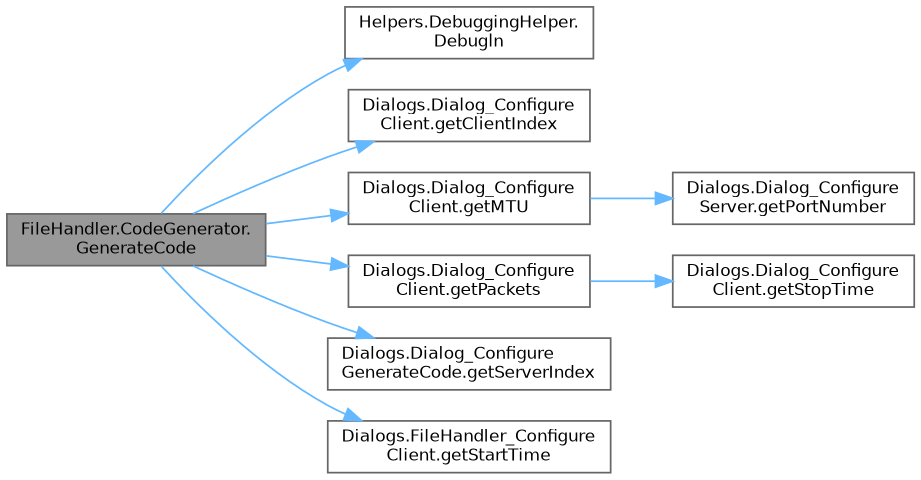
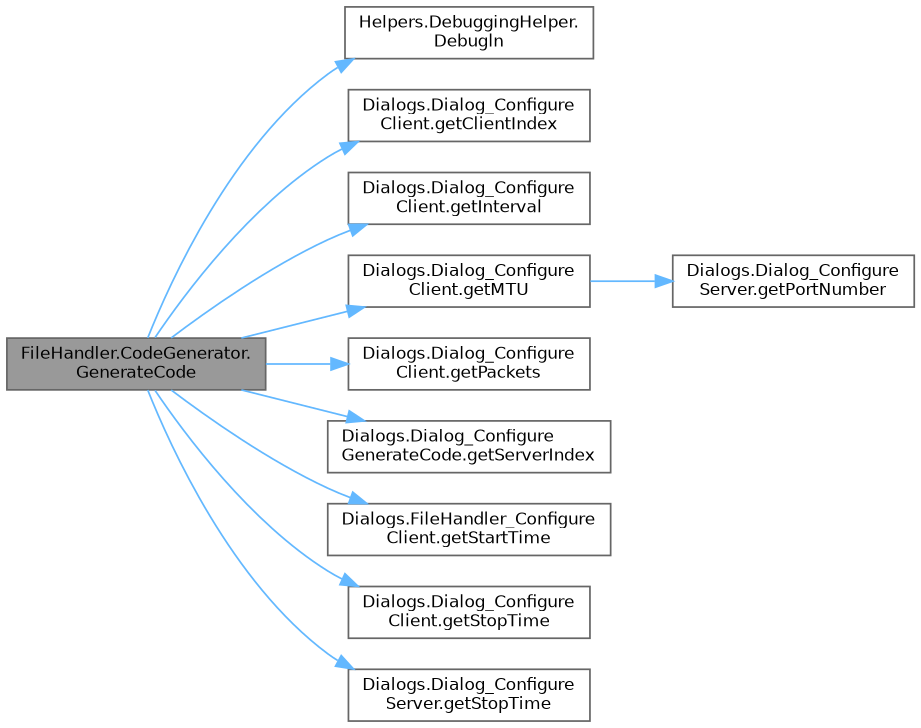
none -> (469, 198)
(623, 281) -> (238, 495)
none -> (469, 695)
